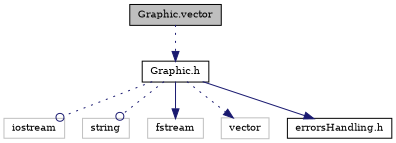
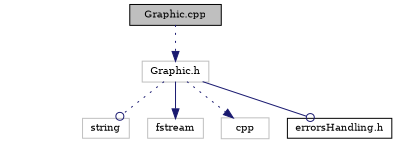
(176, 15) -> (176, 15)
(176, 72) -> (176, 72)
(254, 99) -> (254, 99)
(34, 128) -> none
(245, 128) -> (245, 128)
